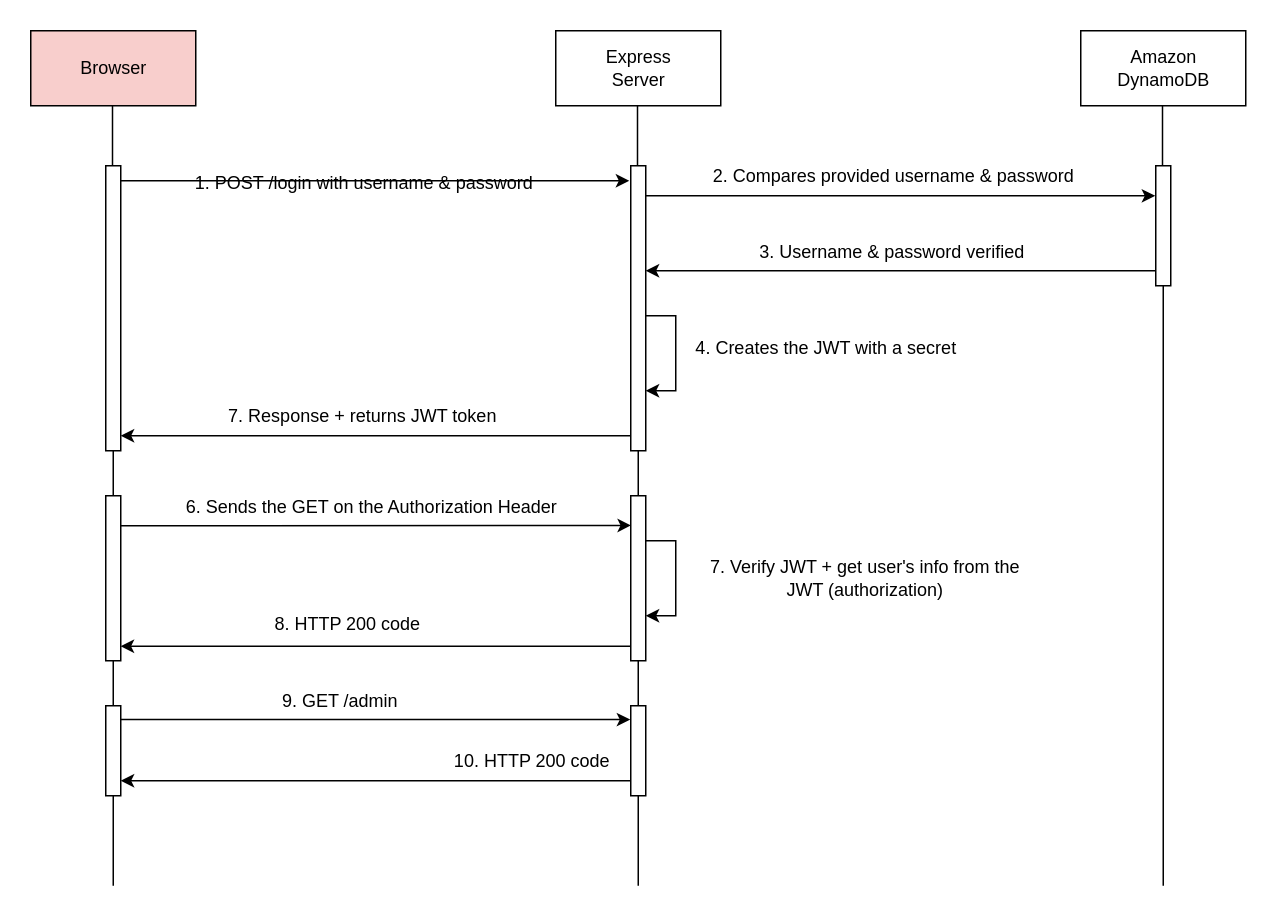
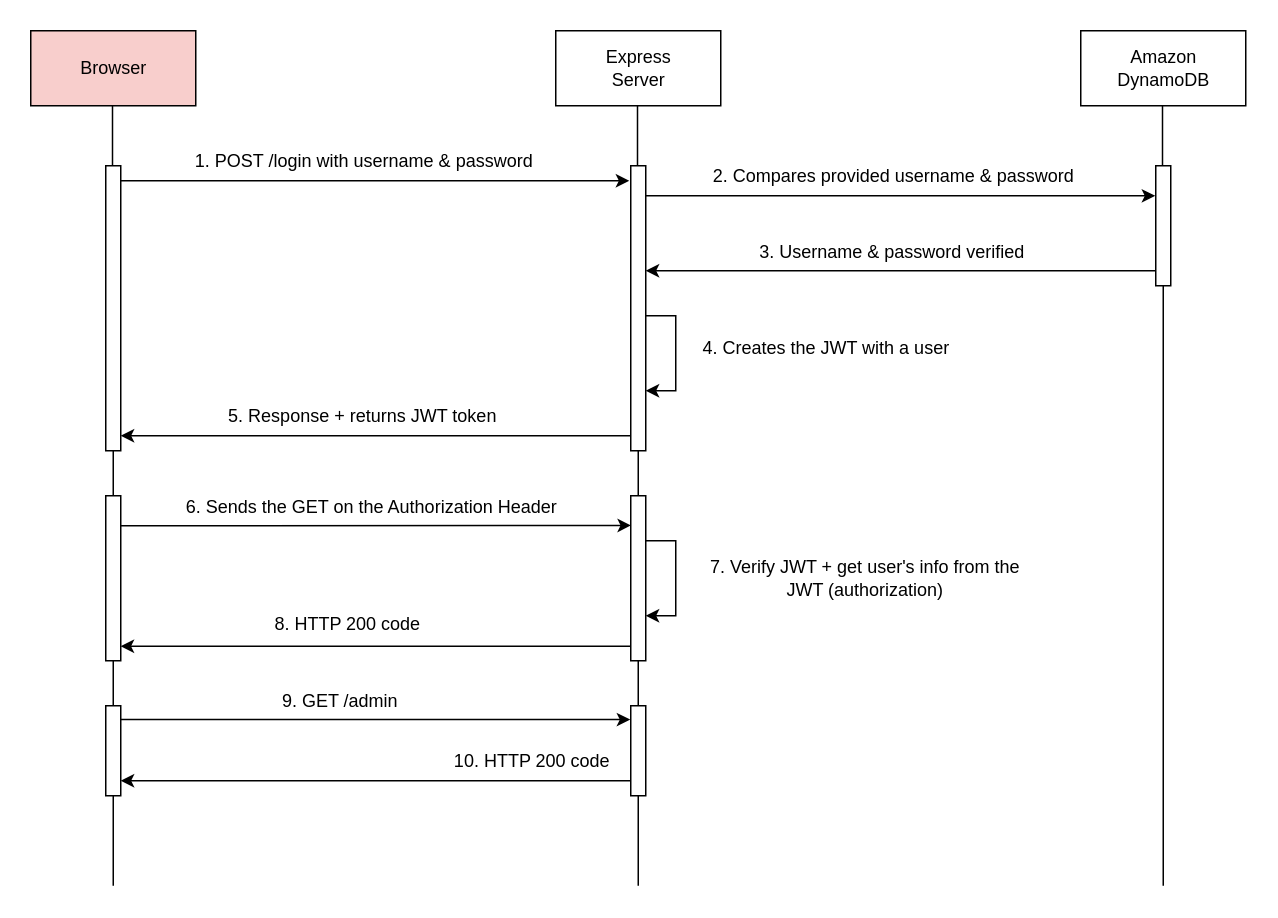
(364, 184) -> (364, 161)
(827, 349) -> (827, 349)
(363, 416) -> (363, 416)
